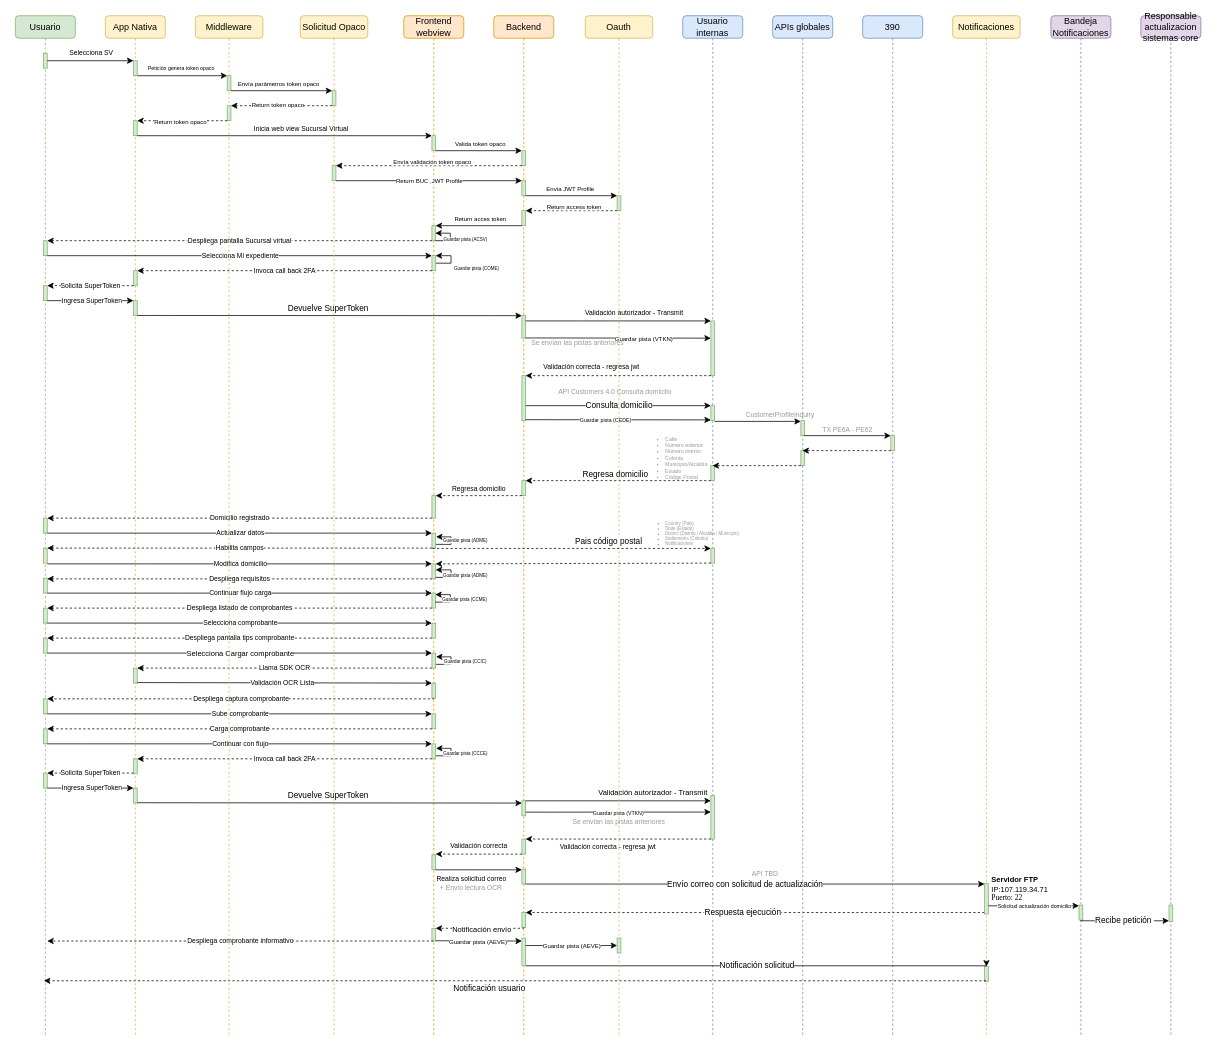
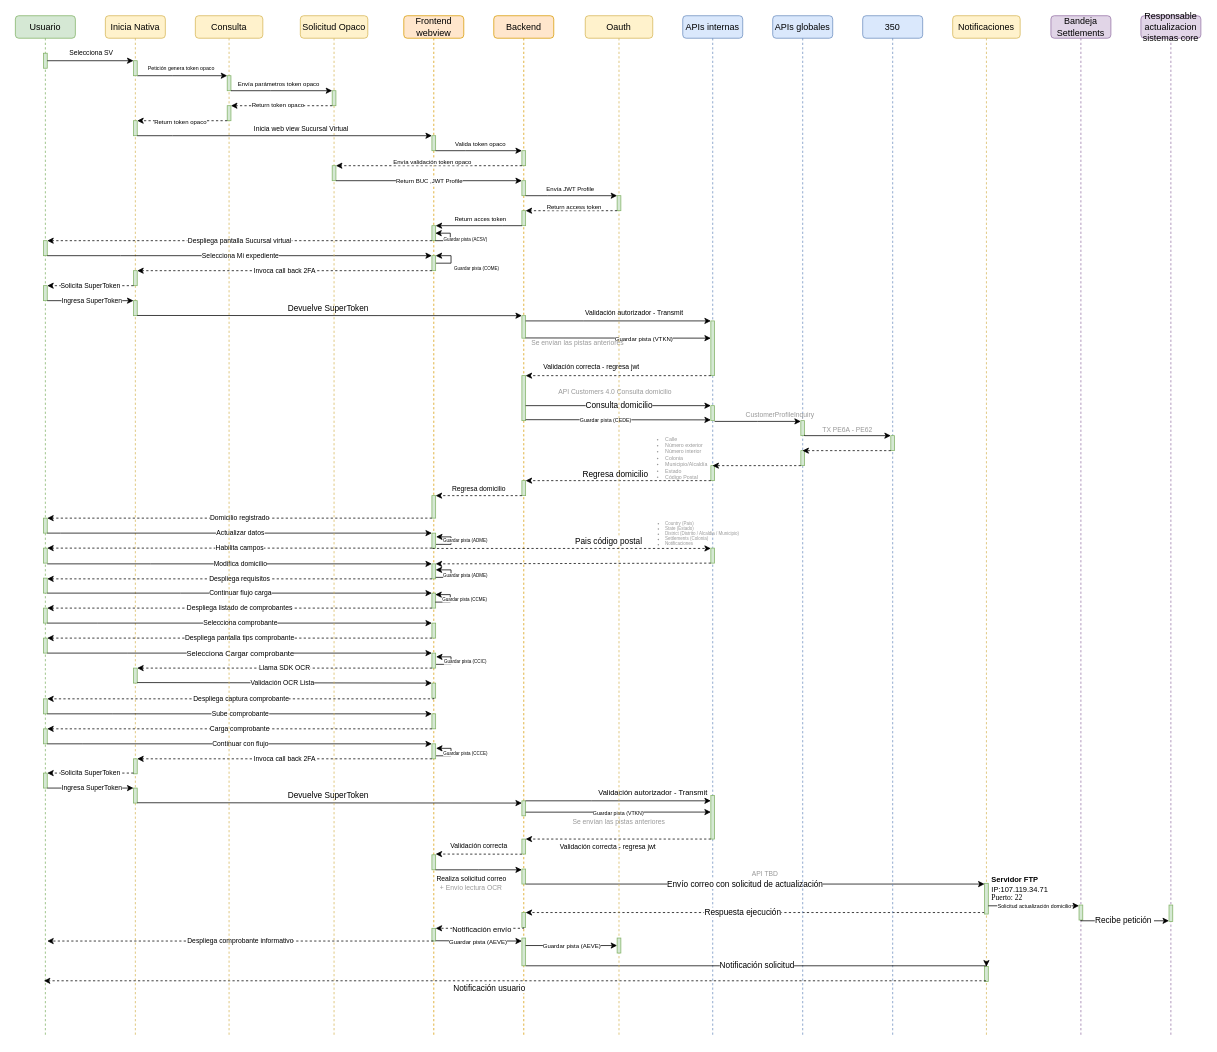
(135, 27) -> (135, 27)
(229, 27) -> (229, 27)
(713, 27) -> (713, 27)
(893, 27) -> (893, 27)
(1081, 27) -> (1081, 27)
